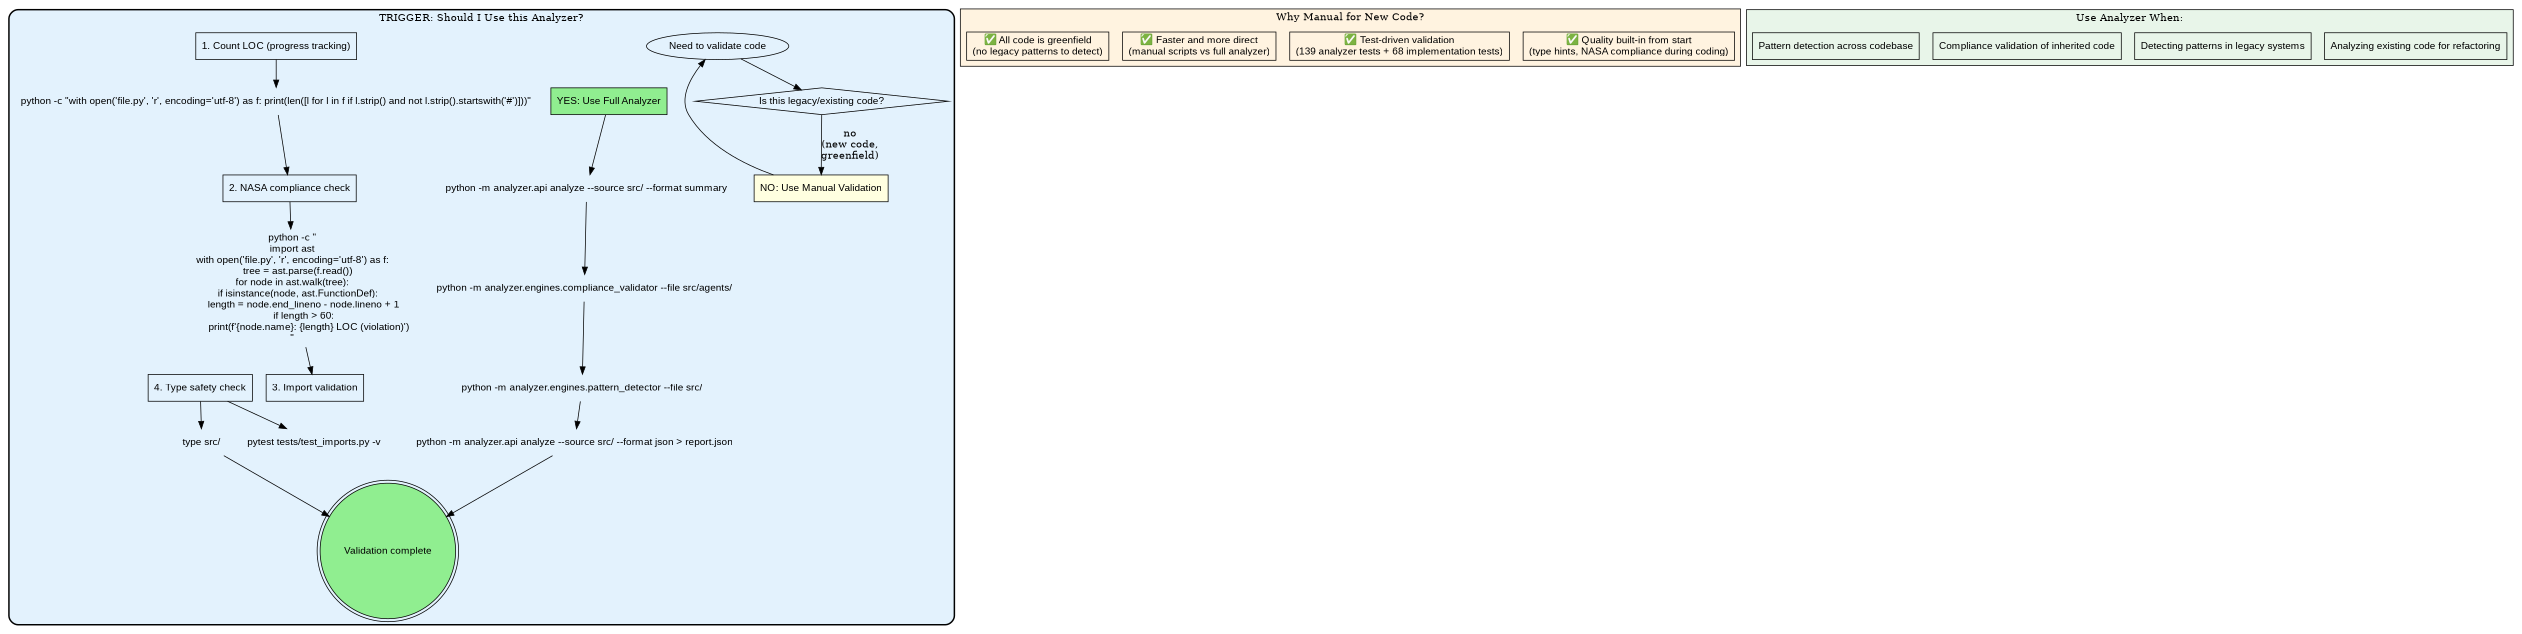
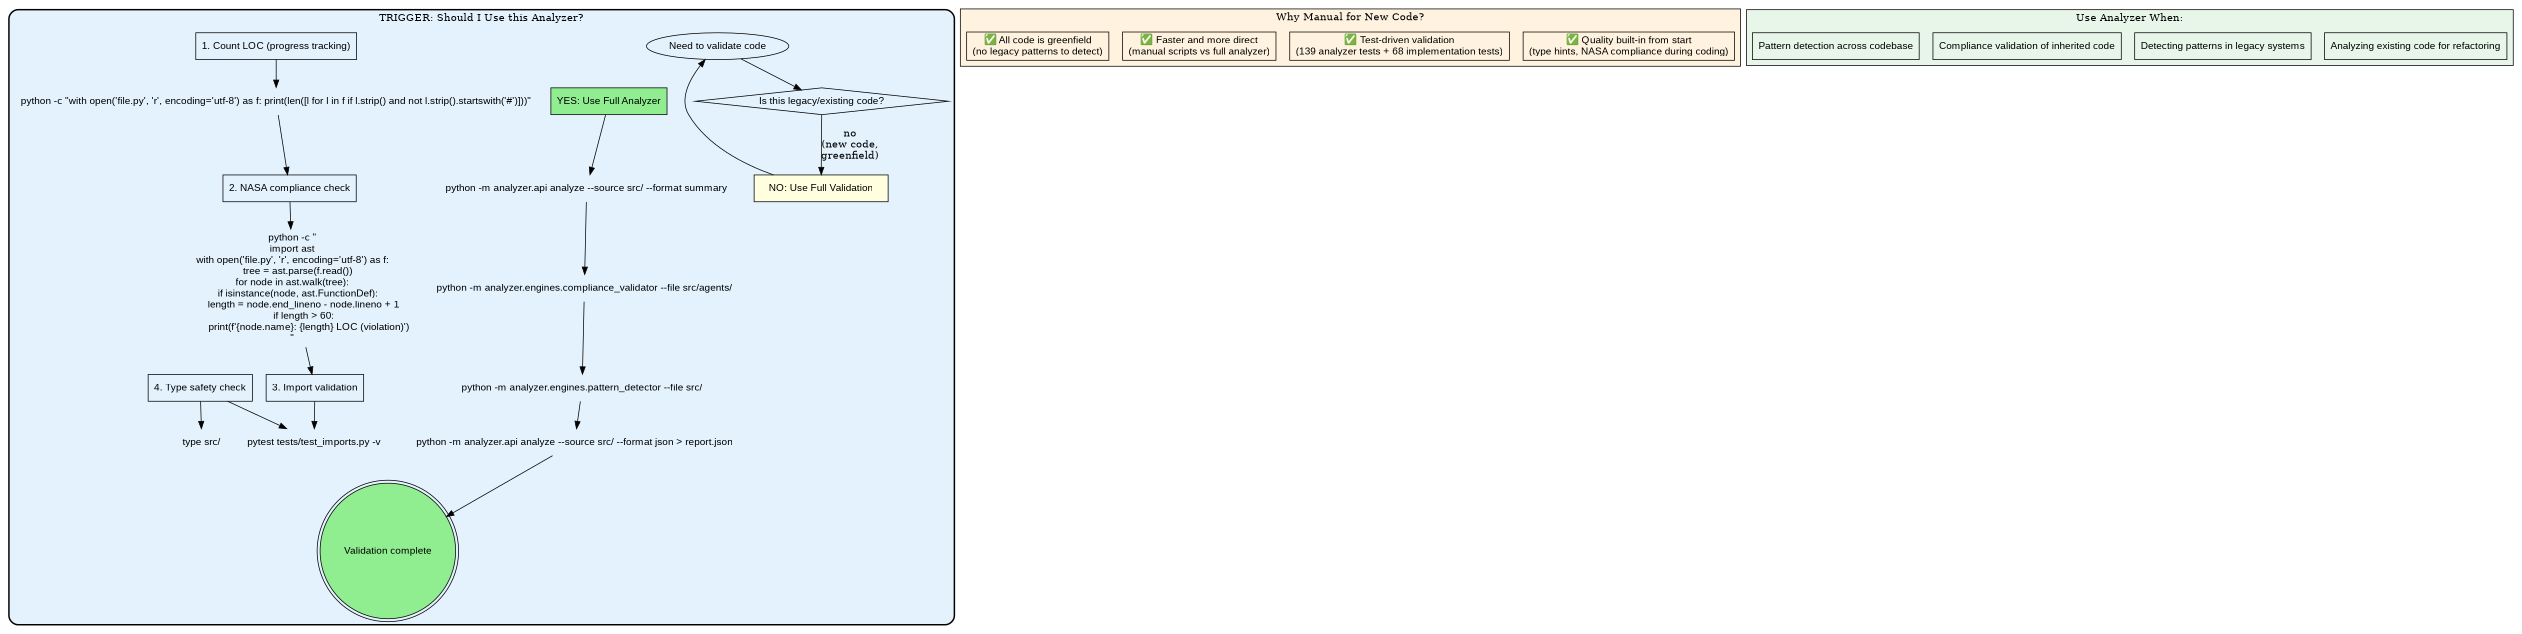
(821, 188) -> (821, 188)
none -> (315, 411)
(273, 484) -> none
